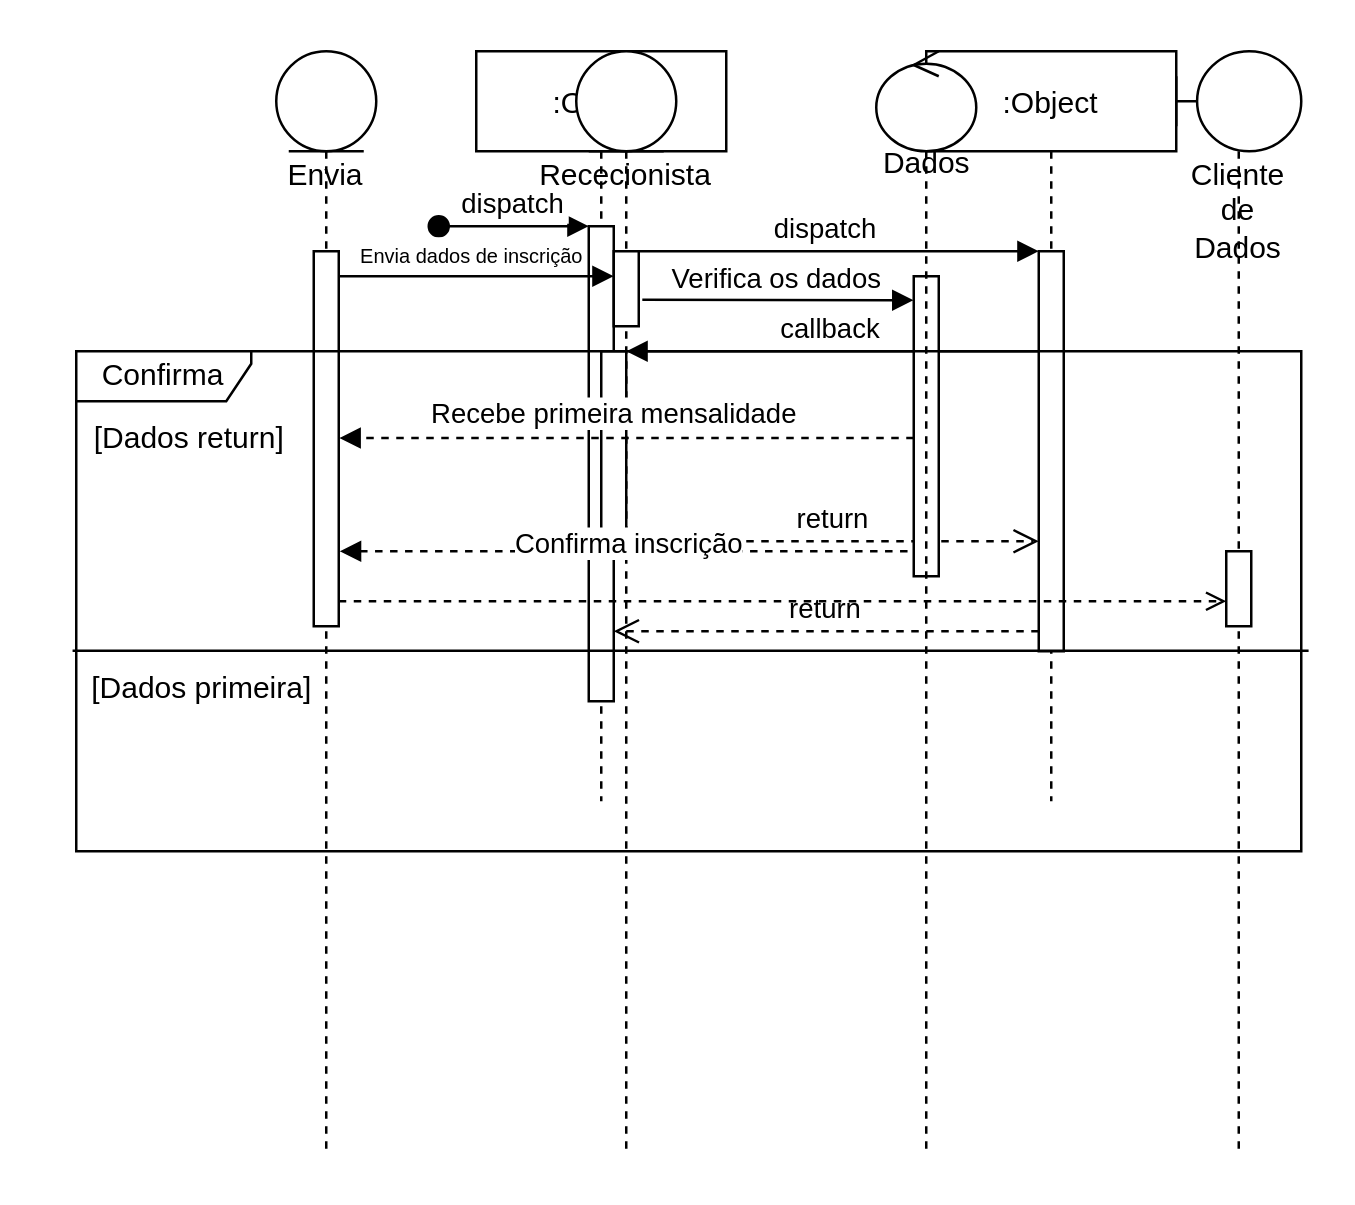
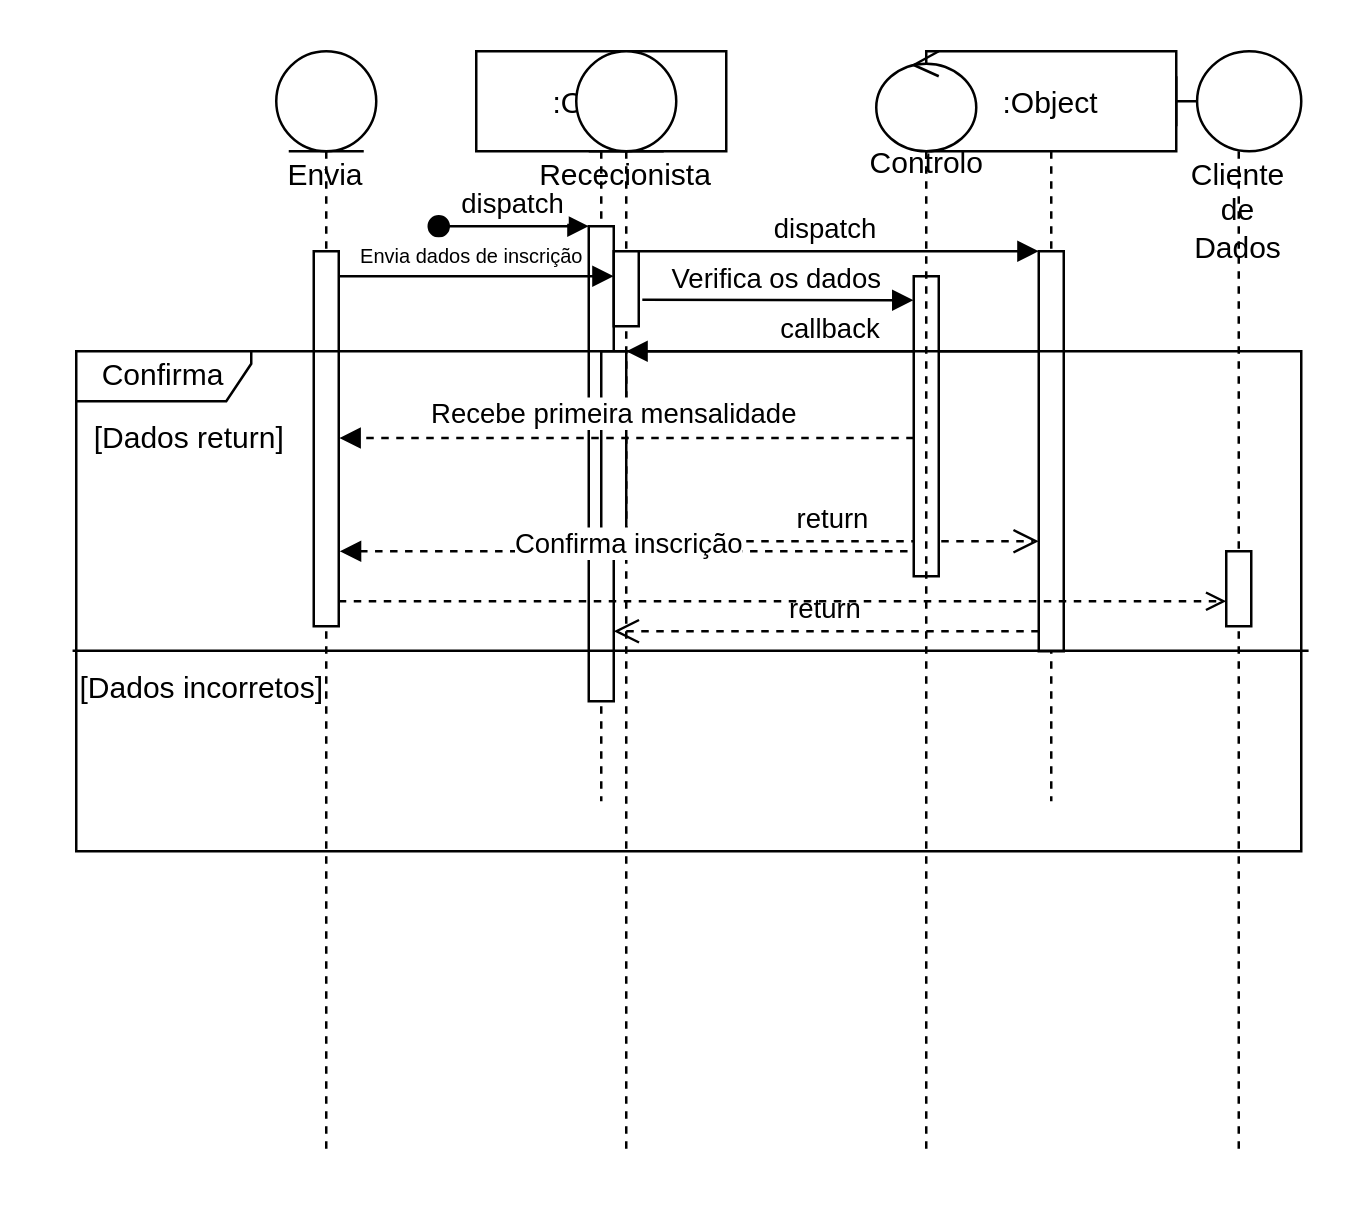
(928, 164) -> (928, 164)
(203, 689) -> (203, 689)
